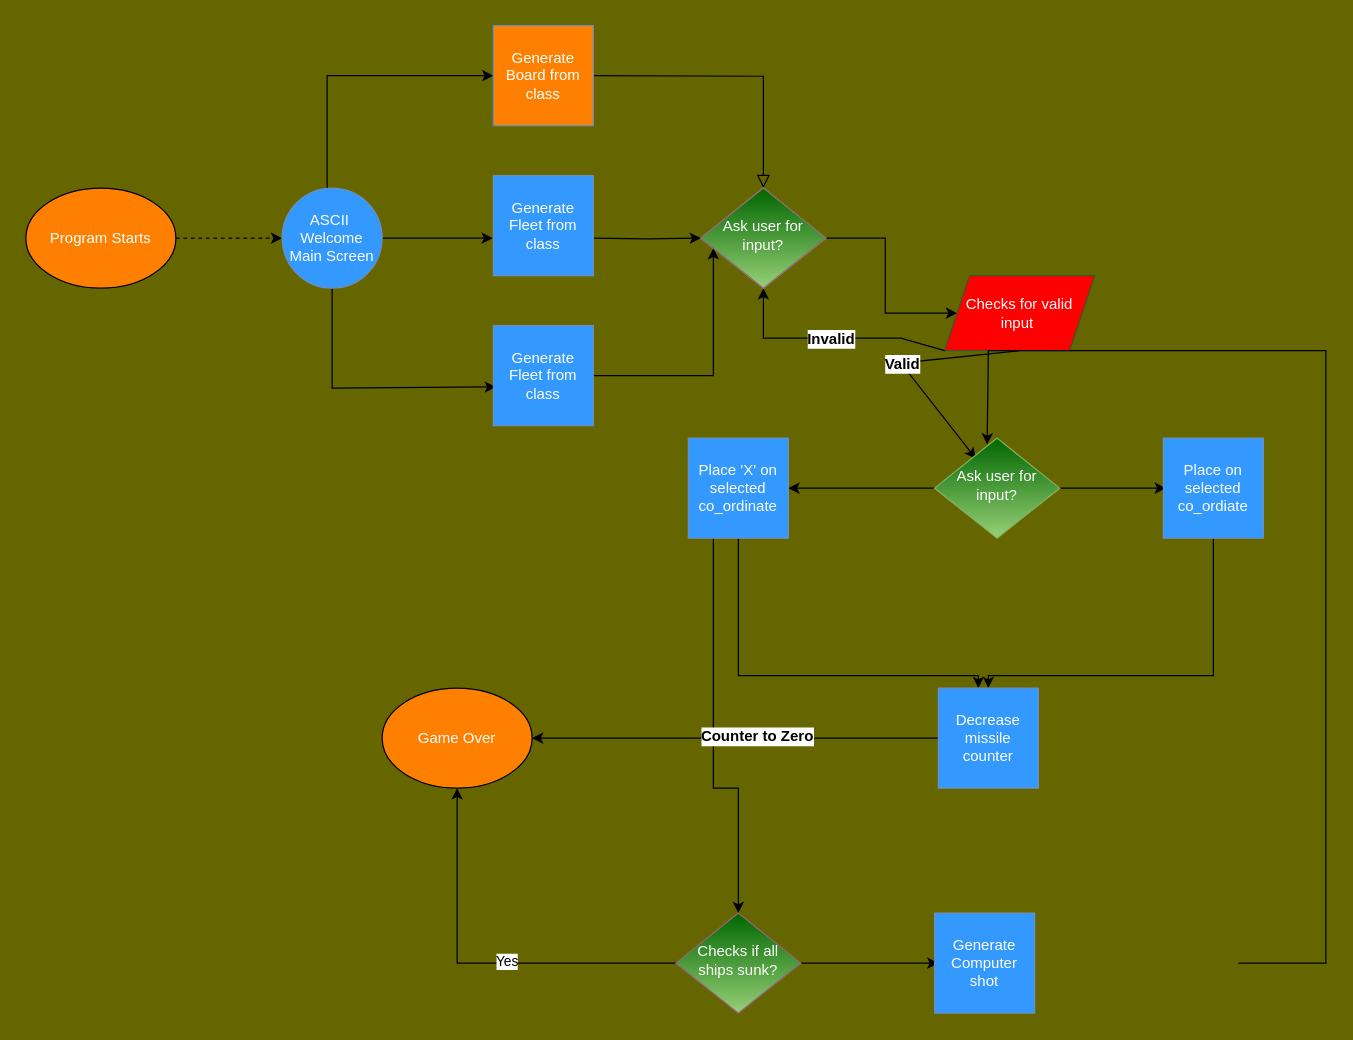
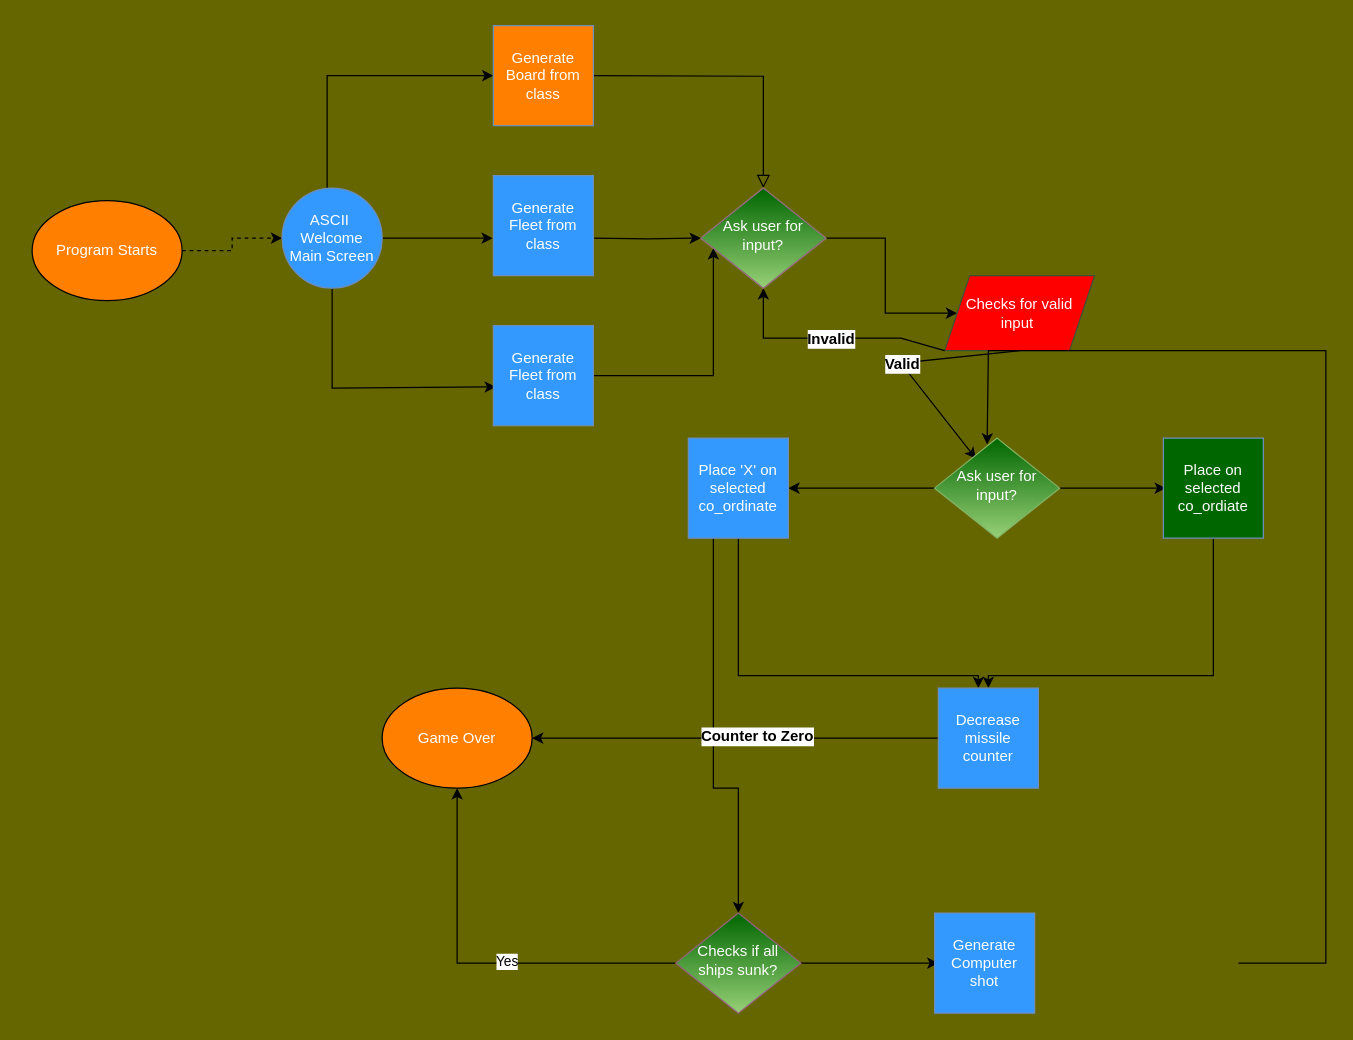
(101, 238) -> (107, 251)
(1213, 488) -> (1213, 488)
